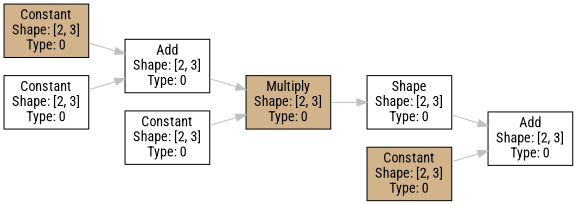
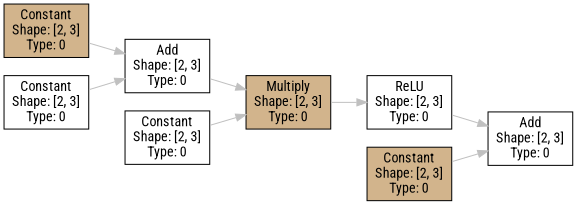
(409, 102) -> (409, 102)
